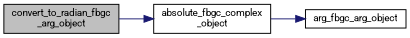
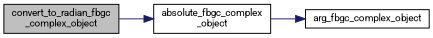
(61, 19) -> (61, 19)
(356, 19) -> (367, 19)
